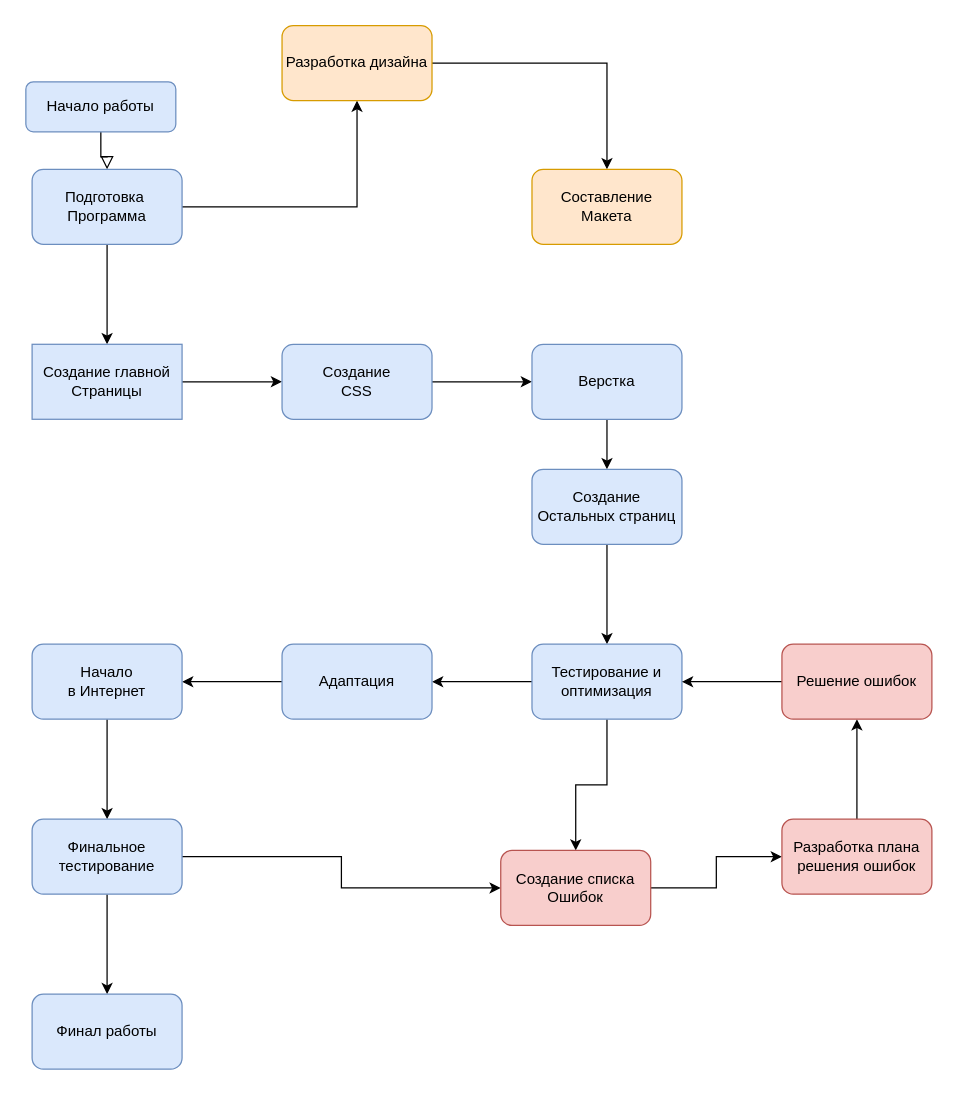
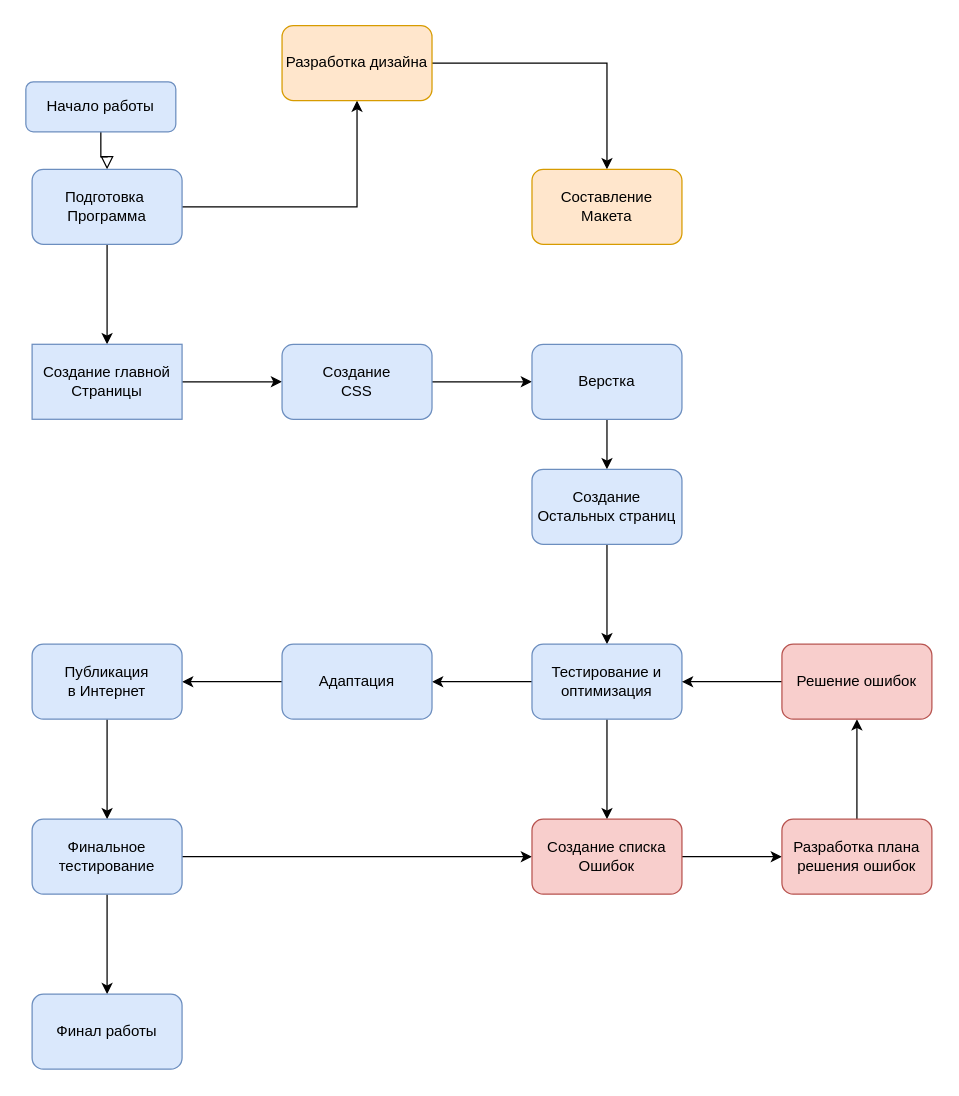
(107, 682) -> (107, 682)
(576, 888) -> (607, 857)
